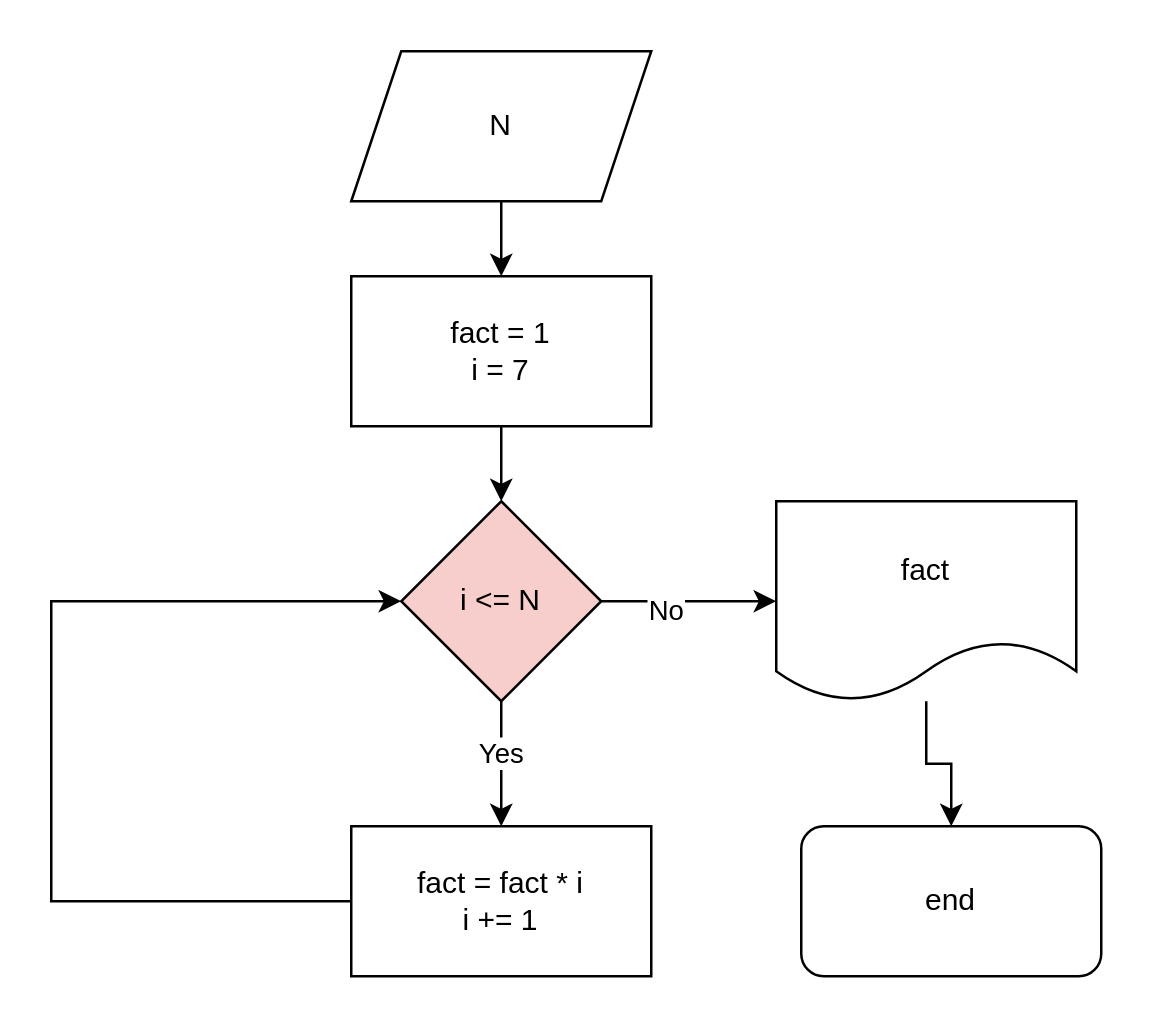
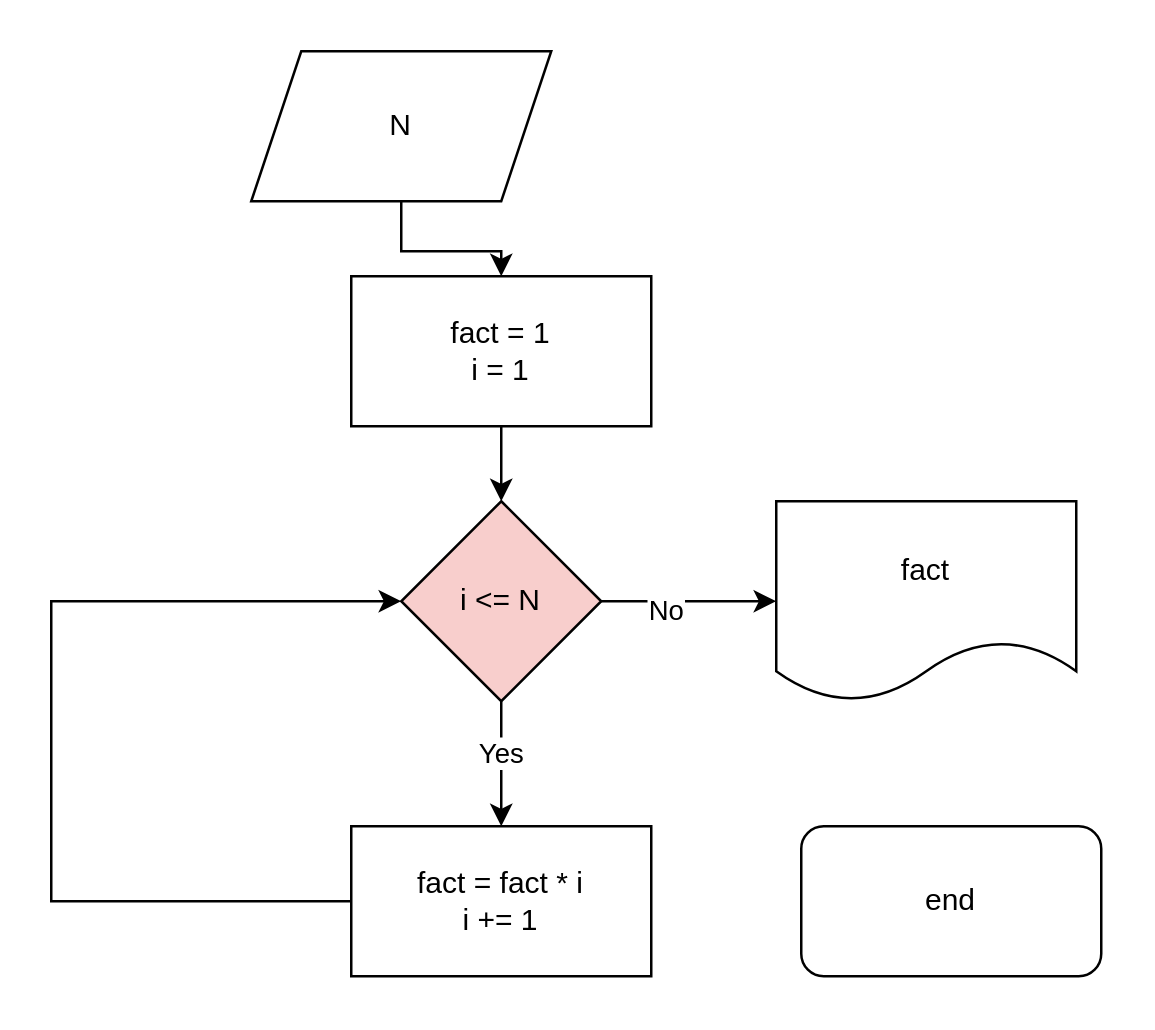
(501, 126) -> (401, 126)
(501, 351) -> (501, 351)
(930, 764) -> none
